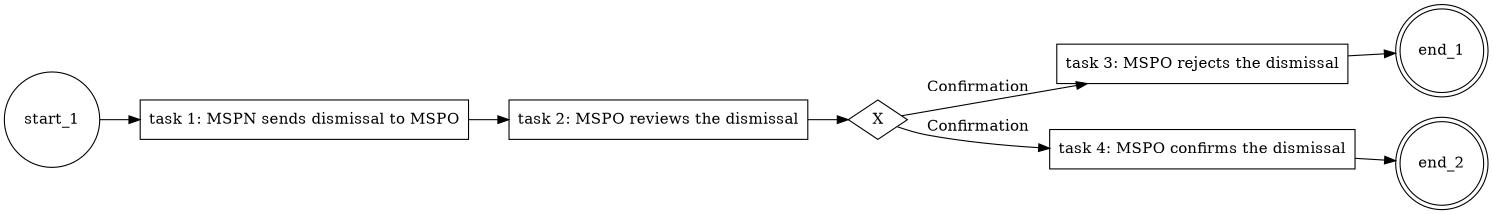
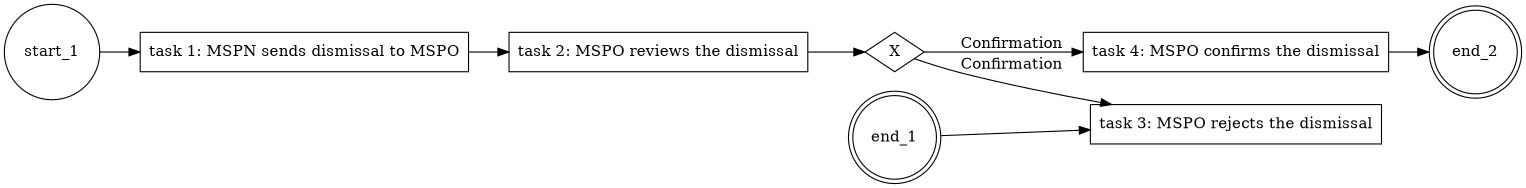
(1366, 55) -> (1010, 133)
